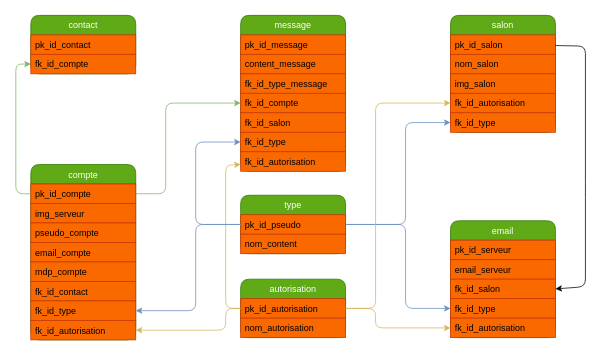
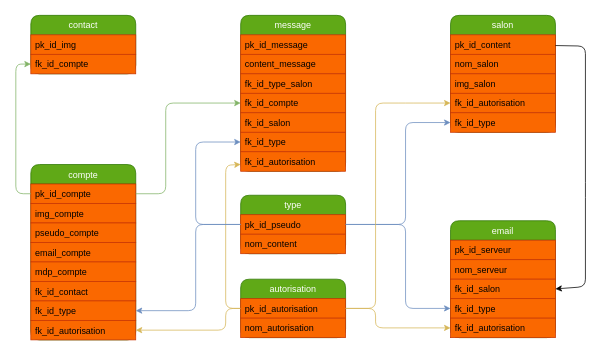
(66, 45) -> (55, 45)
(480, 45) -> (486, 45)
(289, 84) -> (282, 84)
(61, 214) -> (59, 214)
(485, 270) -> (482, 270)
